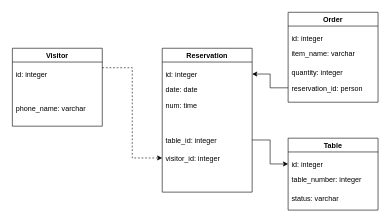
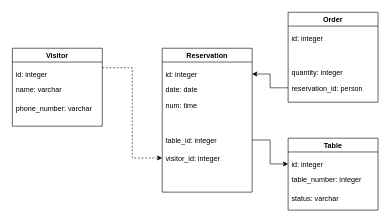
(327, 54) -> none
none -> (51, 90)
(52, 109) -> (56, 109)
